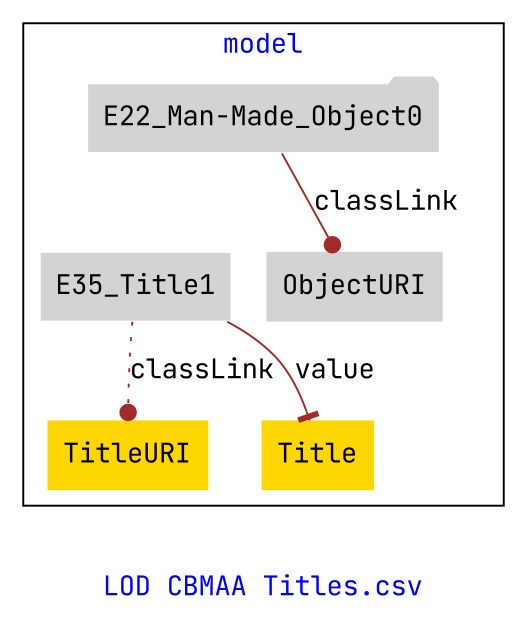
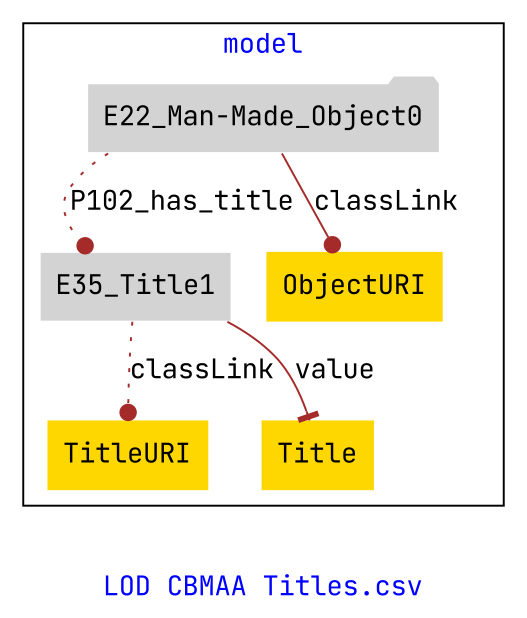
none -> (69, 190)
(355, 287) -> (355, 287)
